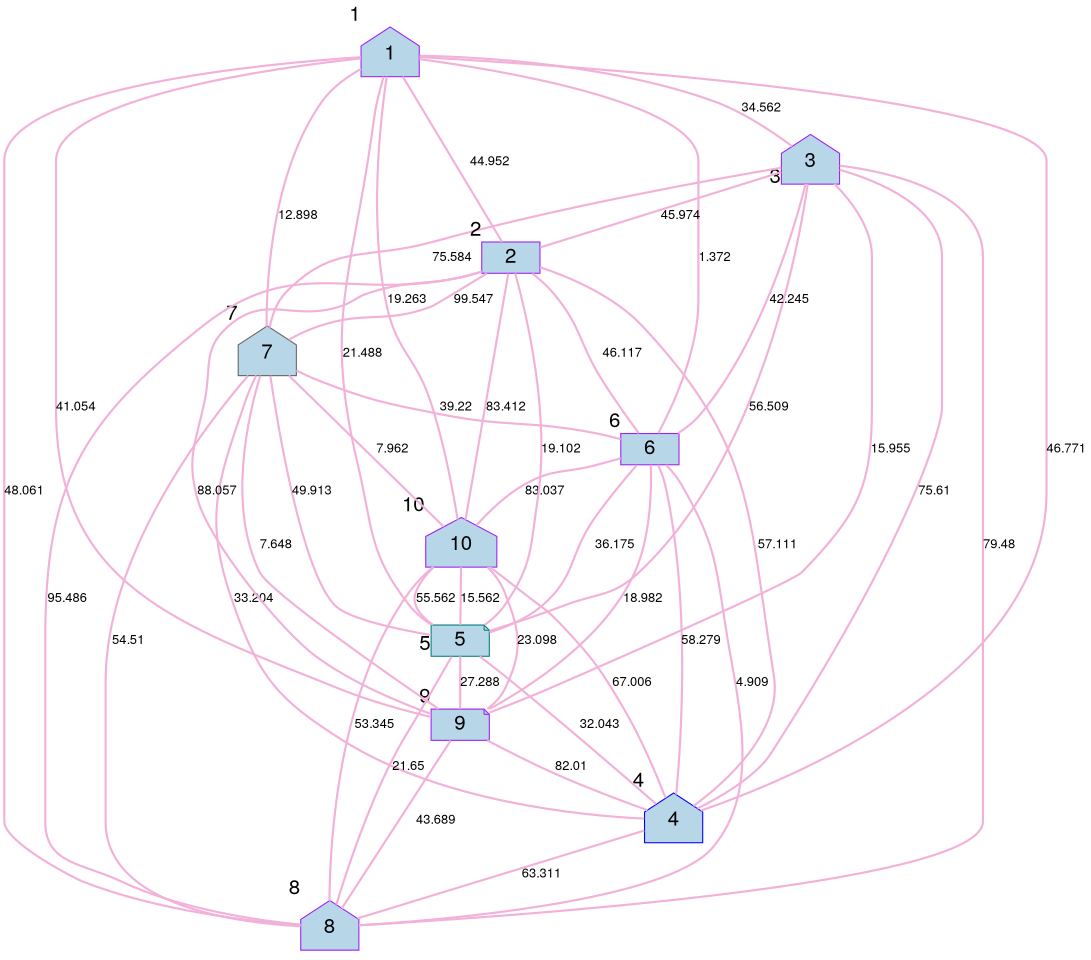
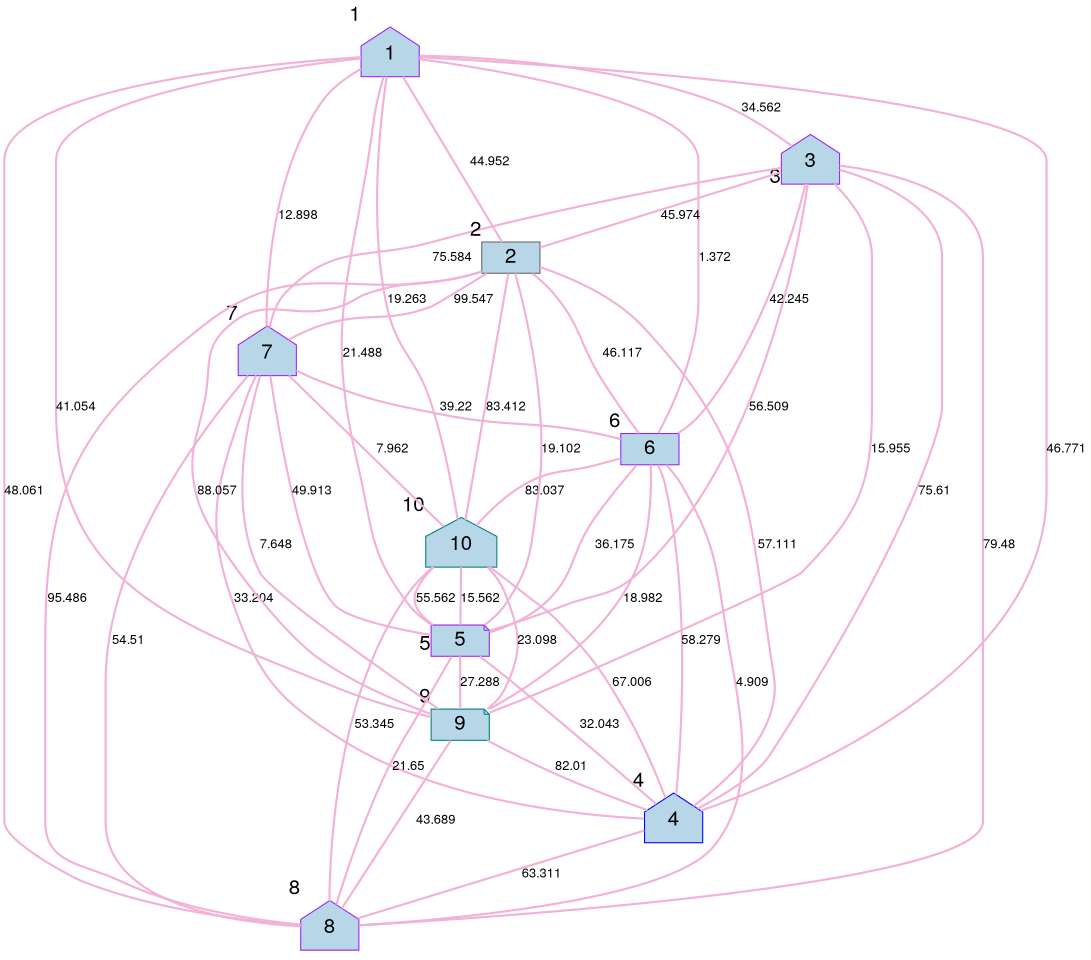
(511, 258) -> (511, 258)
(267, 353) -> (267, 353)
(461, 545) -> (461, 545)
(460, 641) -> (460, 641)
(460, 725) -> (460, 725)
